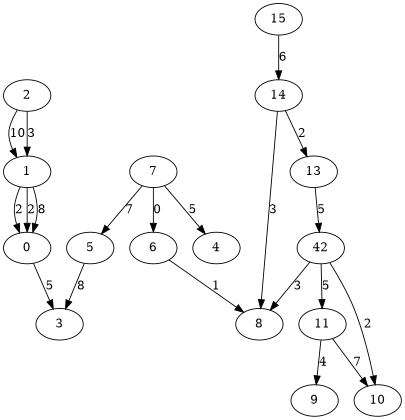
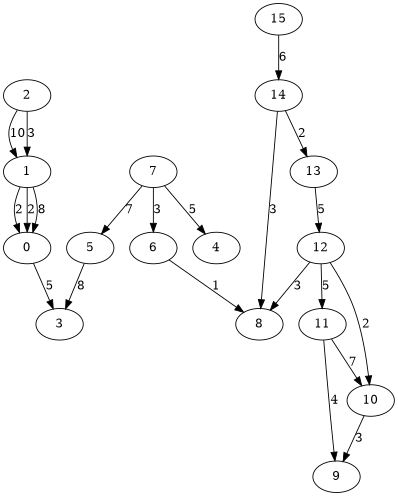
(158, 210) -> (158, 210)
(321, 248) -> (321, 248)
none -> (355, 435)
